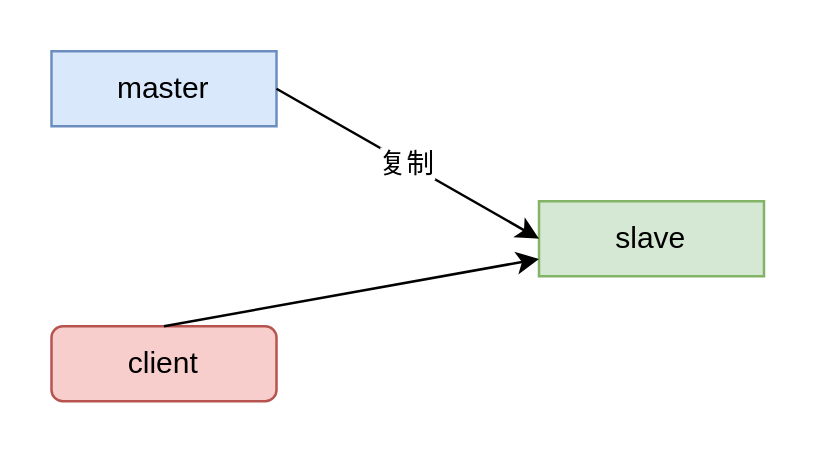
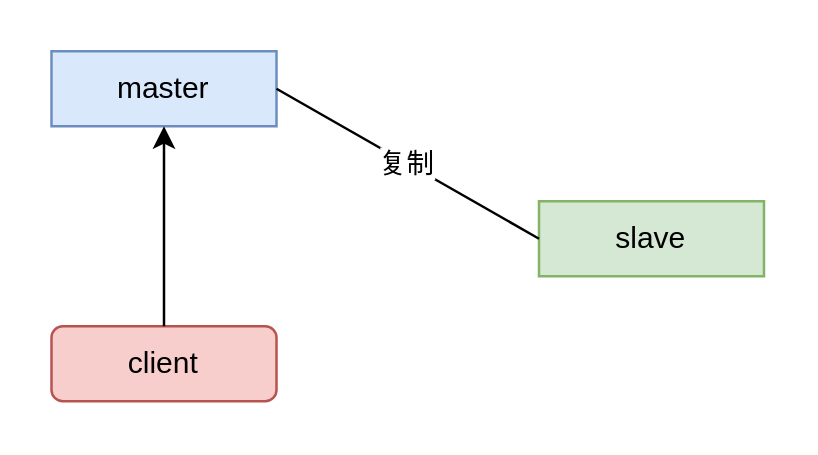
(523, 230) -> (528, 233)
(343, 294) -> (164, 234)
